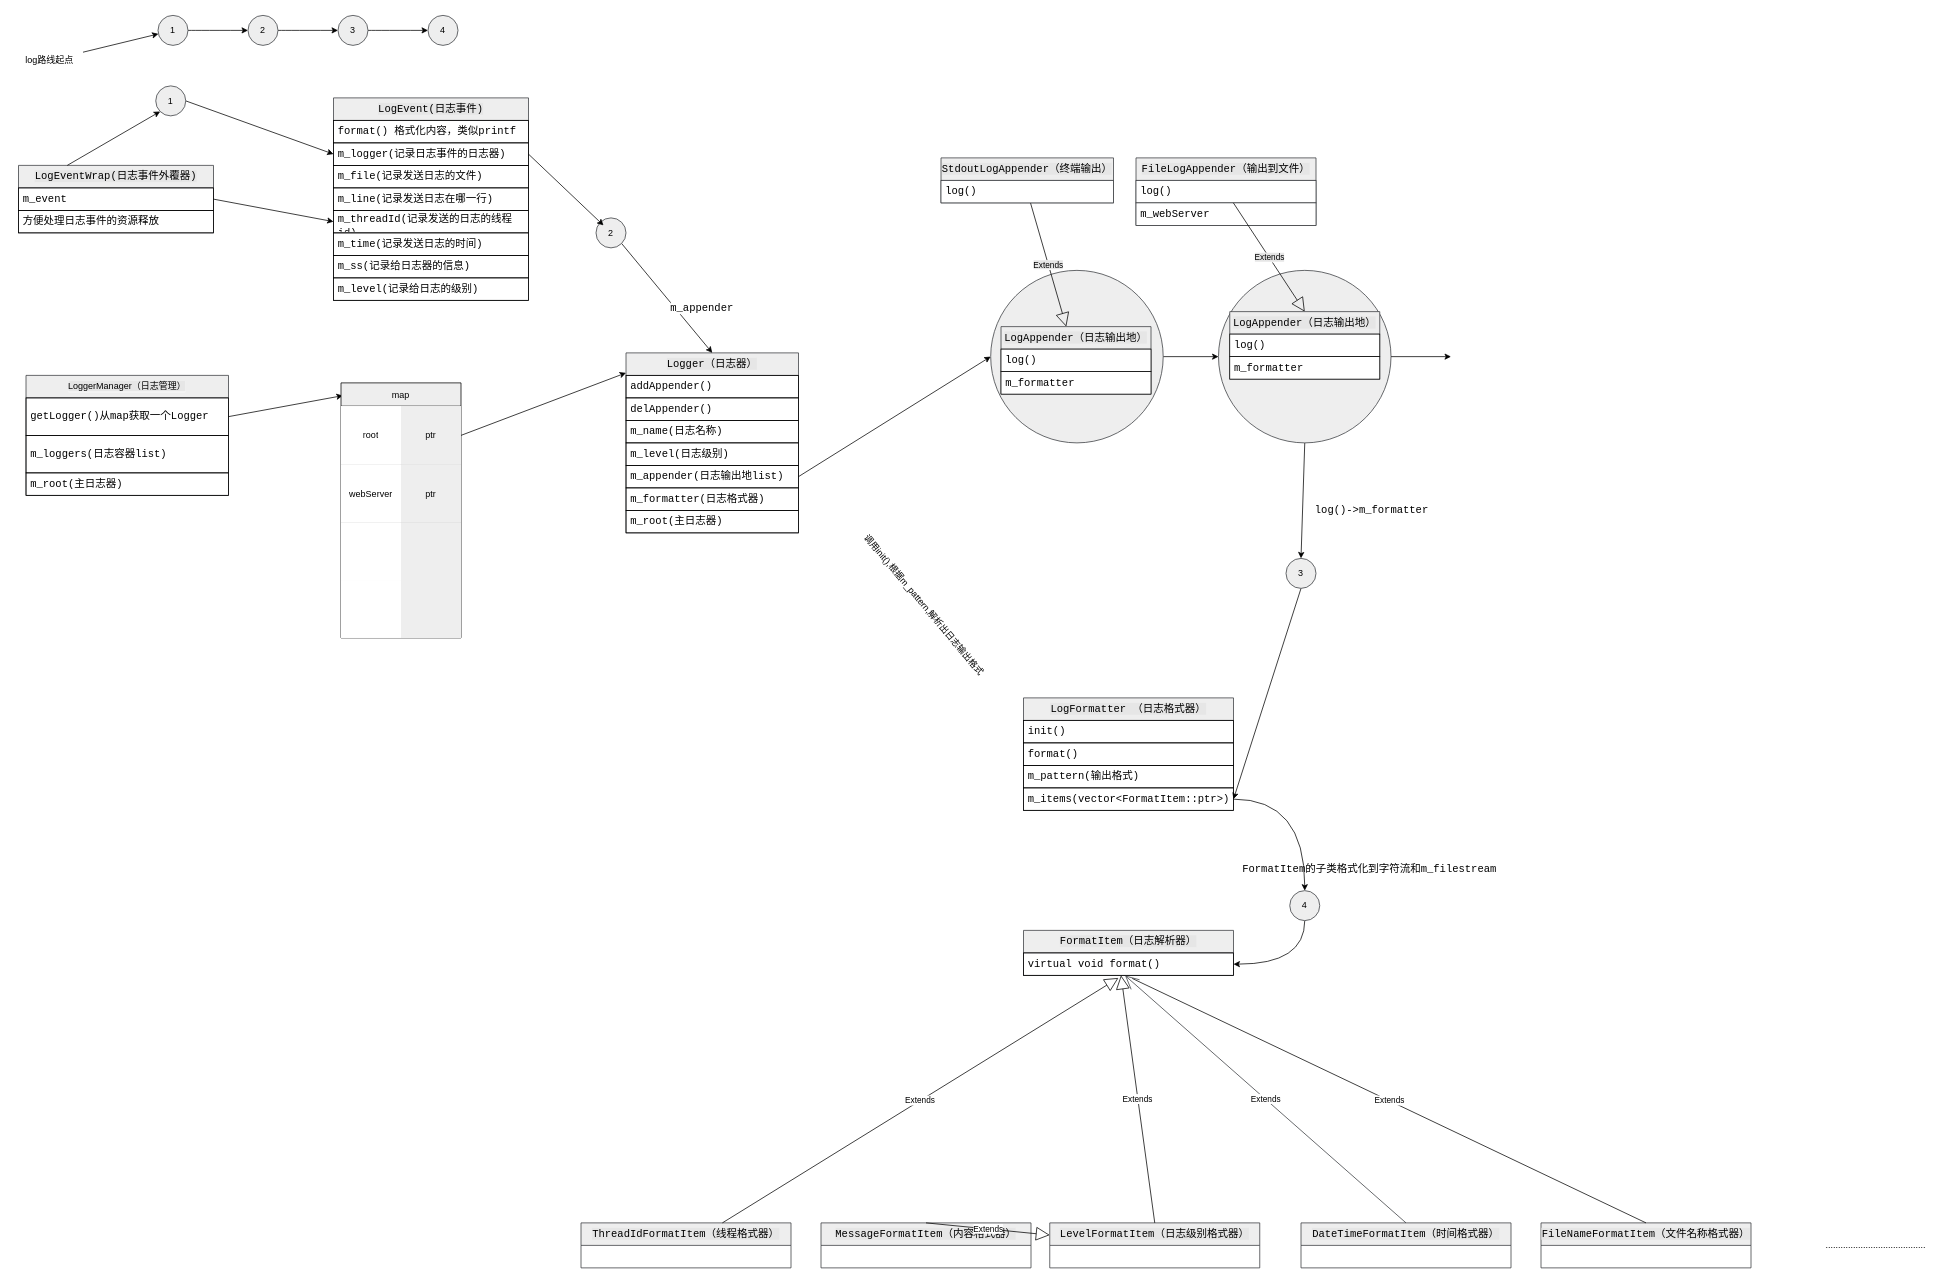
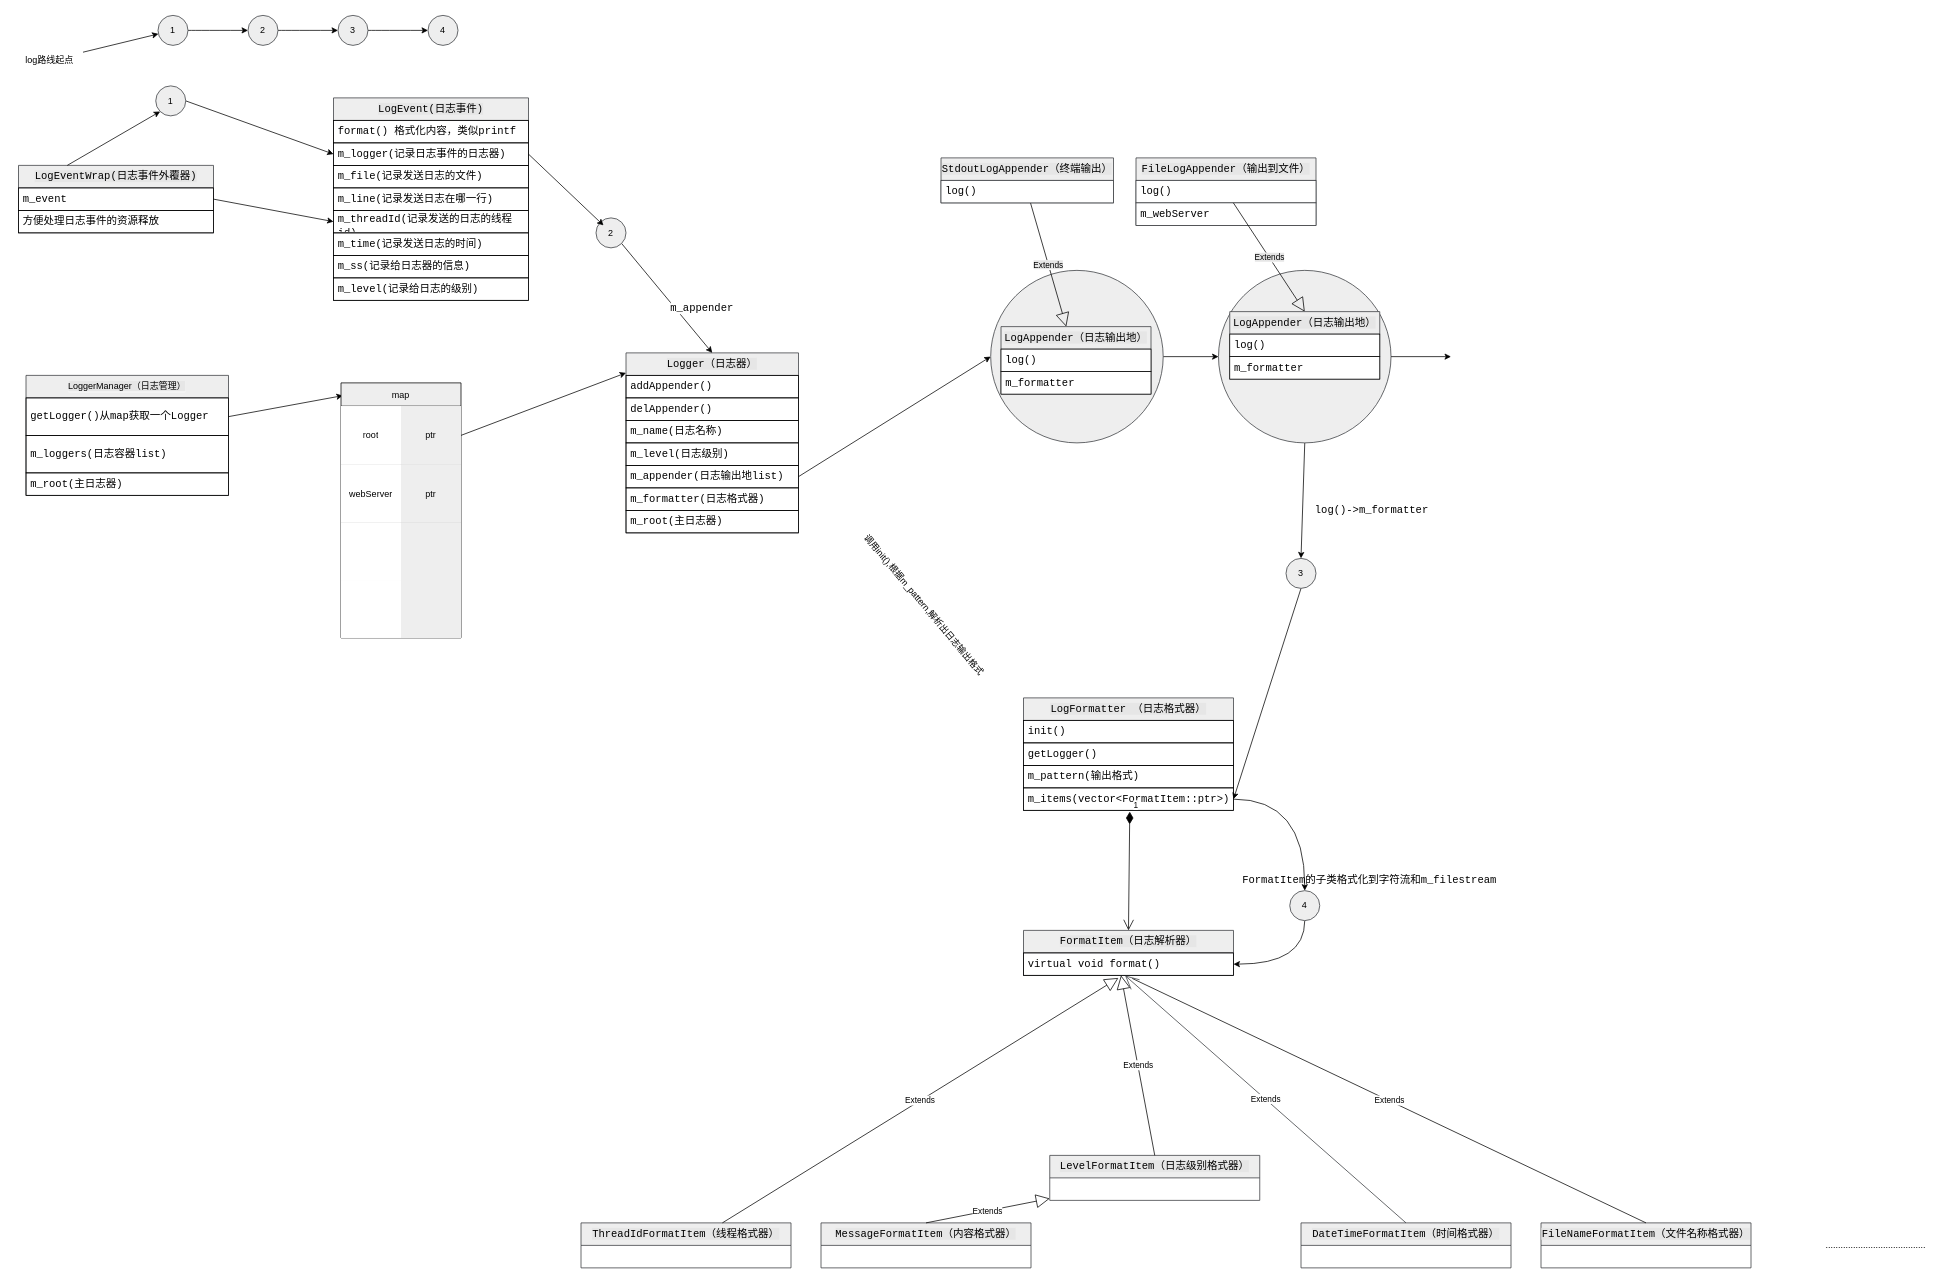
(1048, 754) -> (1056, 754)
none -> (1129, 846)
(1369, 869) -> (1369, 880)
(1155, 1245) -> (1155, 1178)
